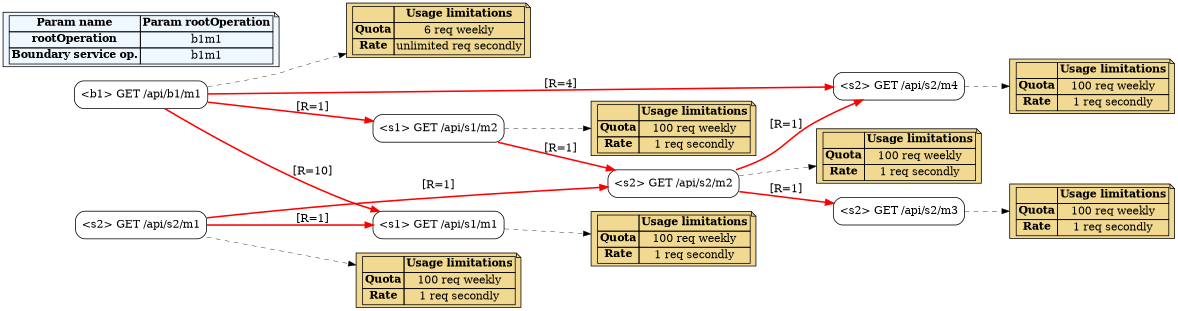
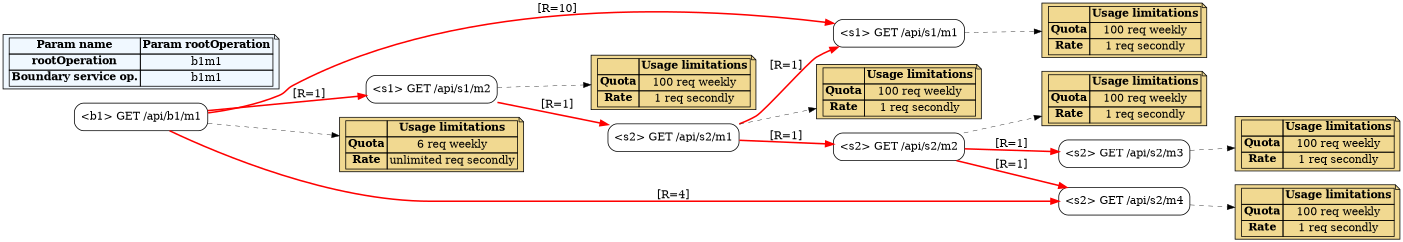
(552, 155) -> (549, 113)
